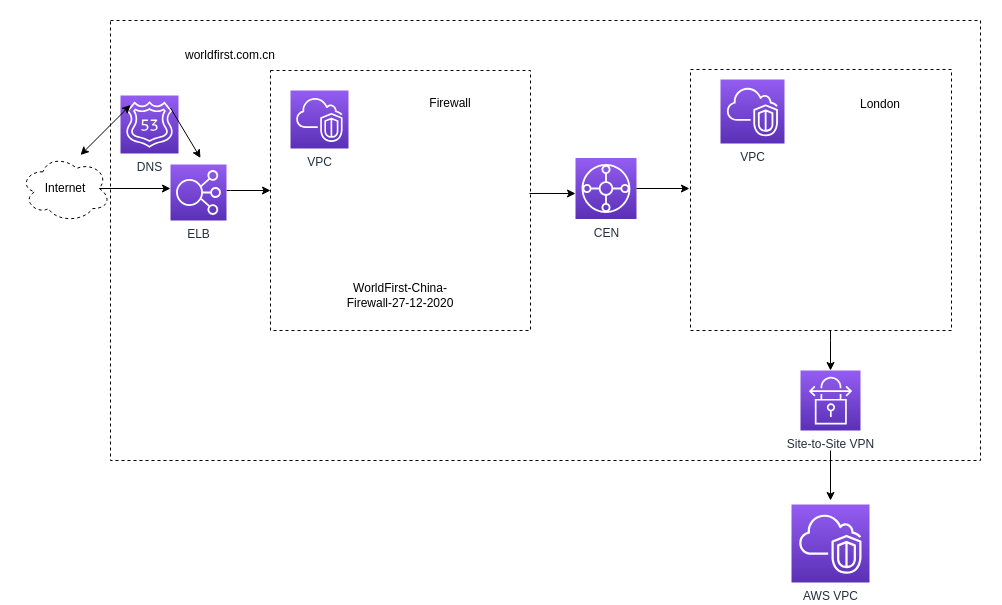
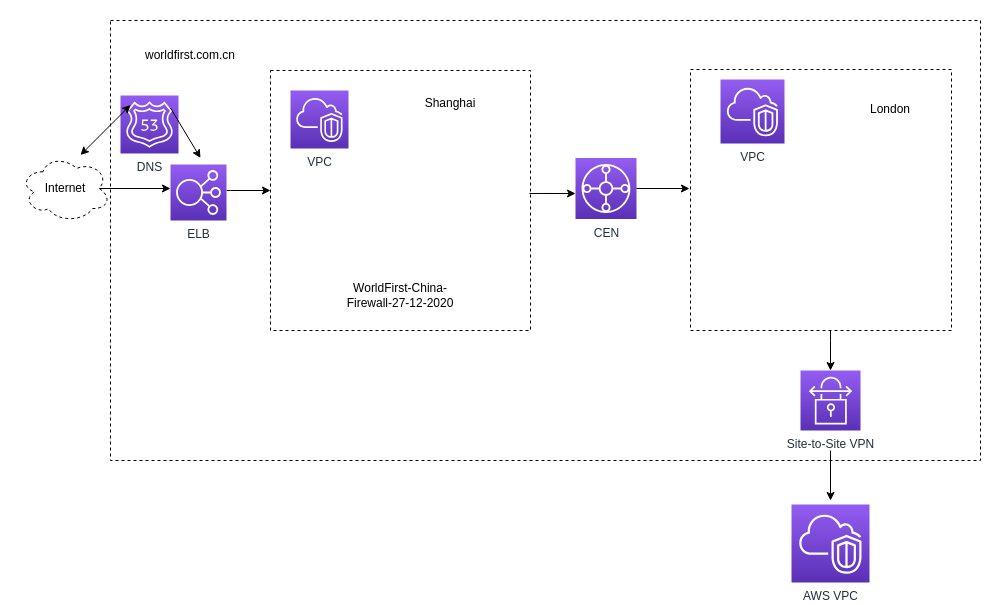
(231, 56) -> (191, 56)
(451, 104) -> (451, 104)
(881, 105) -> (891, 110)
